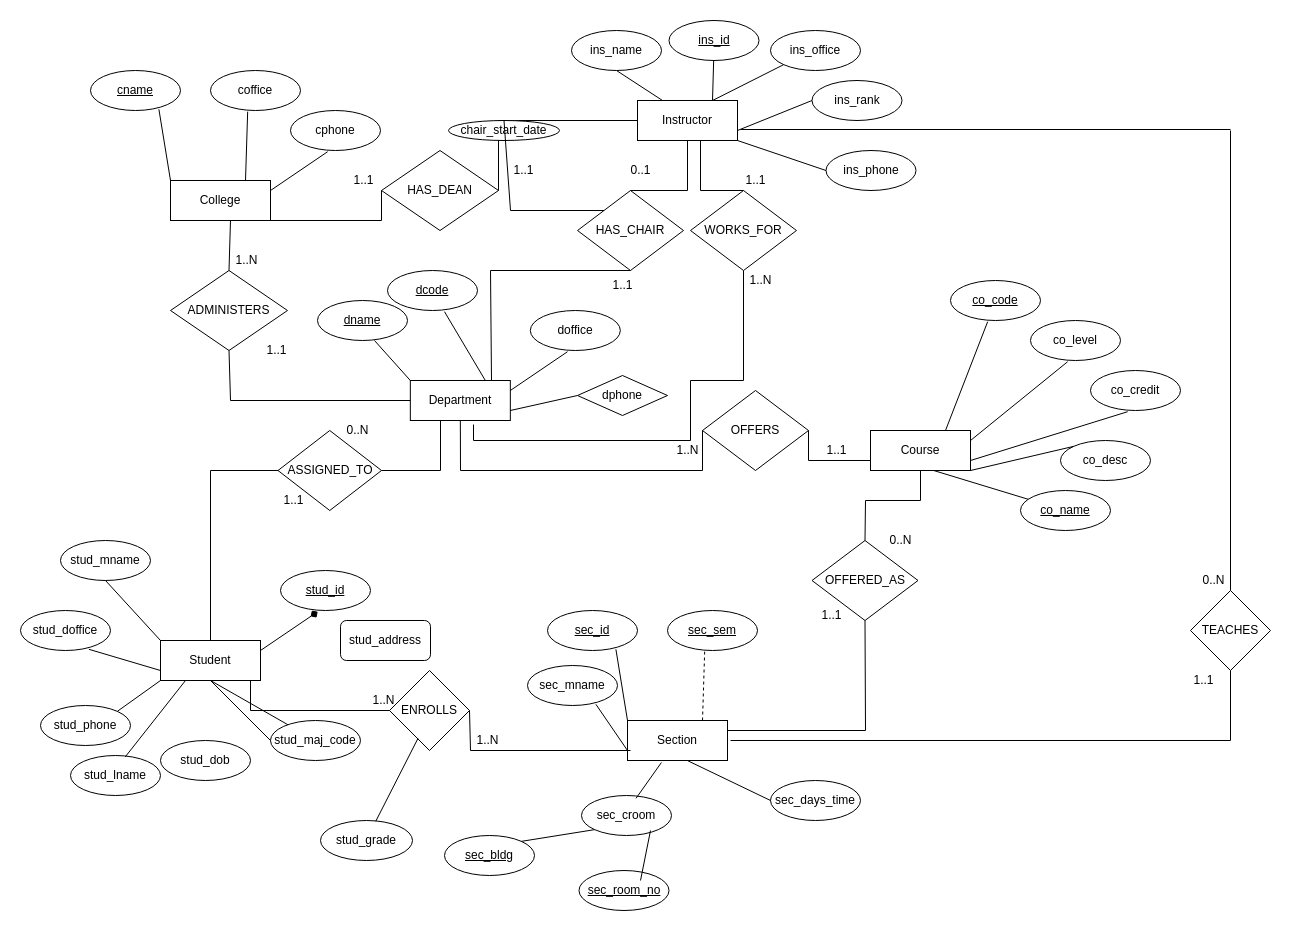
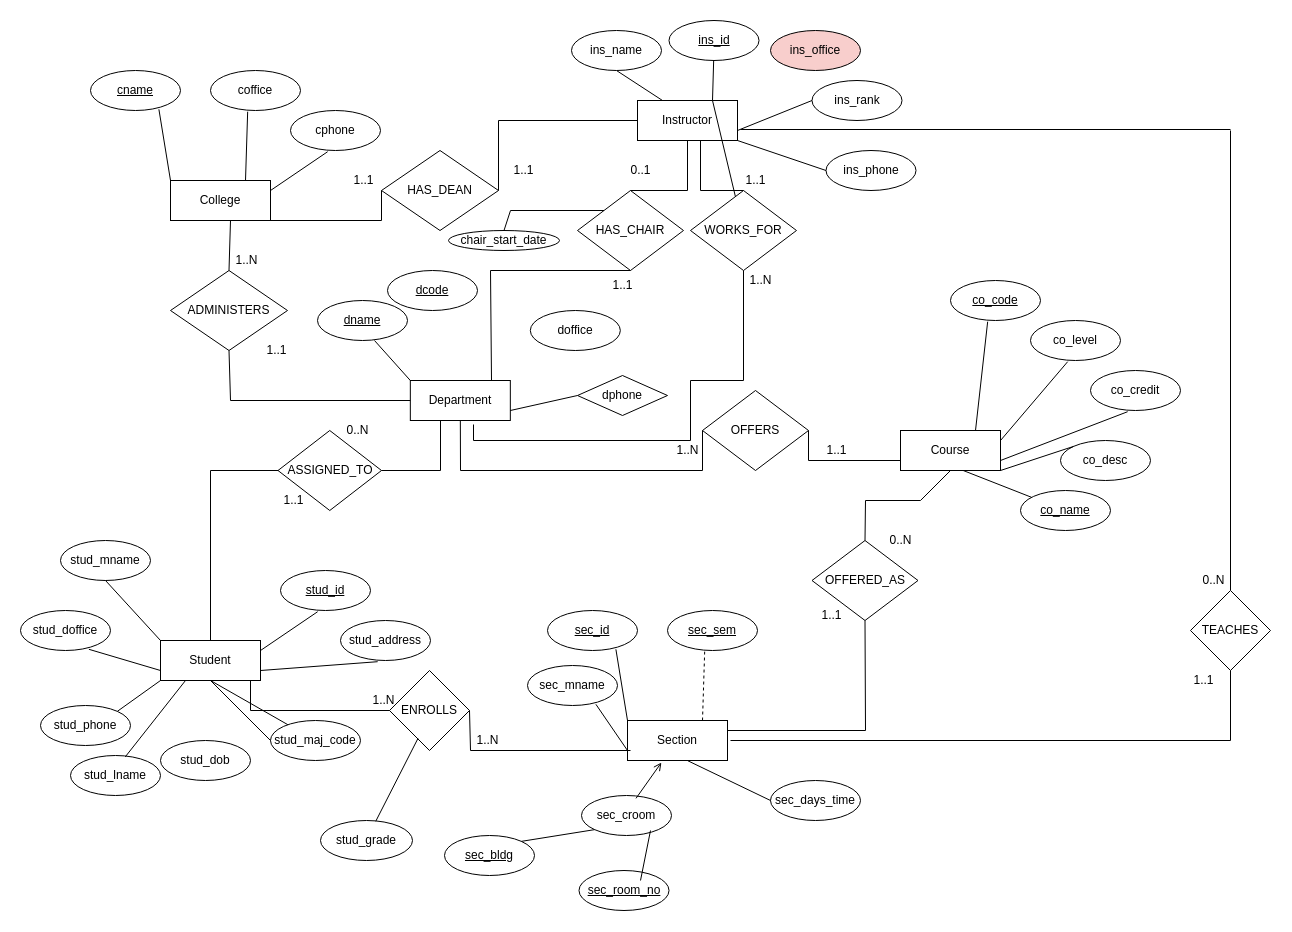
(816, 51) -> (816, 51)
(749, 82) -> (724, 149)
(504, 131) -> (504, 241)
(465, 346) -> none
(539, 371) -> none
(921, 451) -> (951, 451)
(310, 617) -> (314, 615)
(386, 641) -> (386, 641)
none -> (319, 666)
(659, 766) -> (658, 767)
